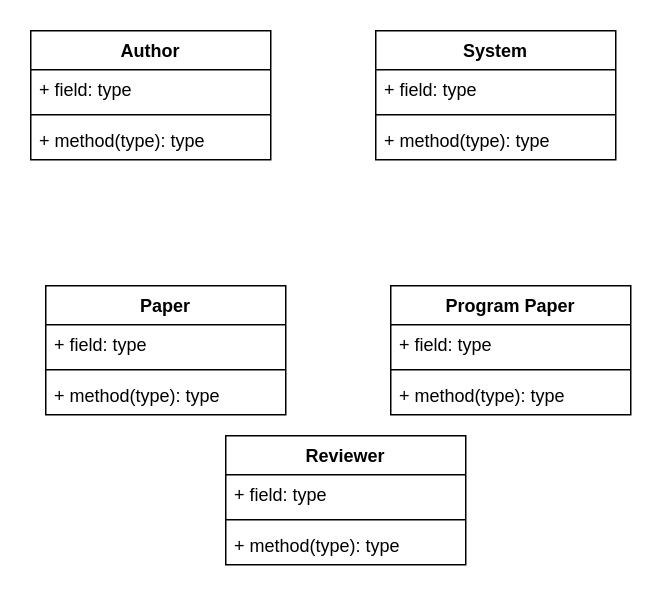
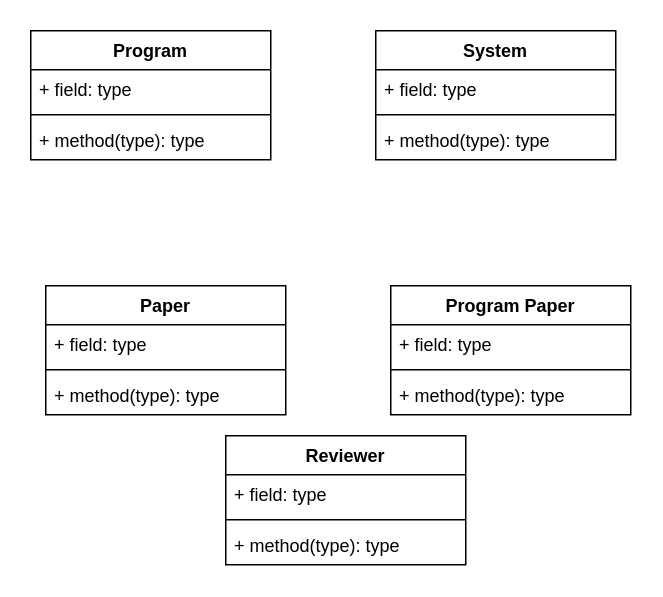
(151, 52) -> (151, 52)
